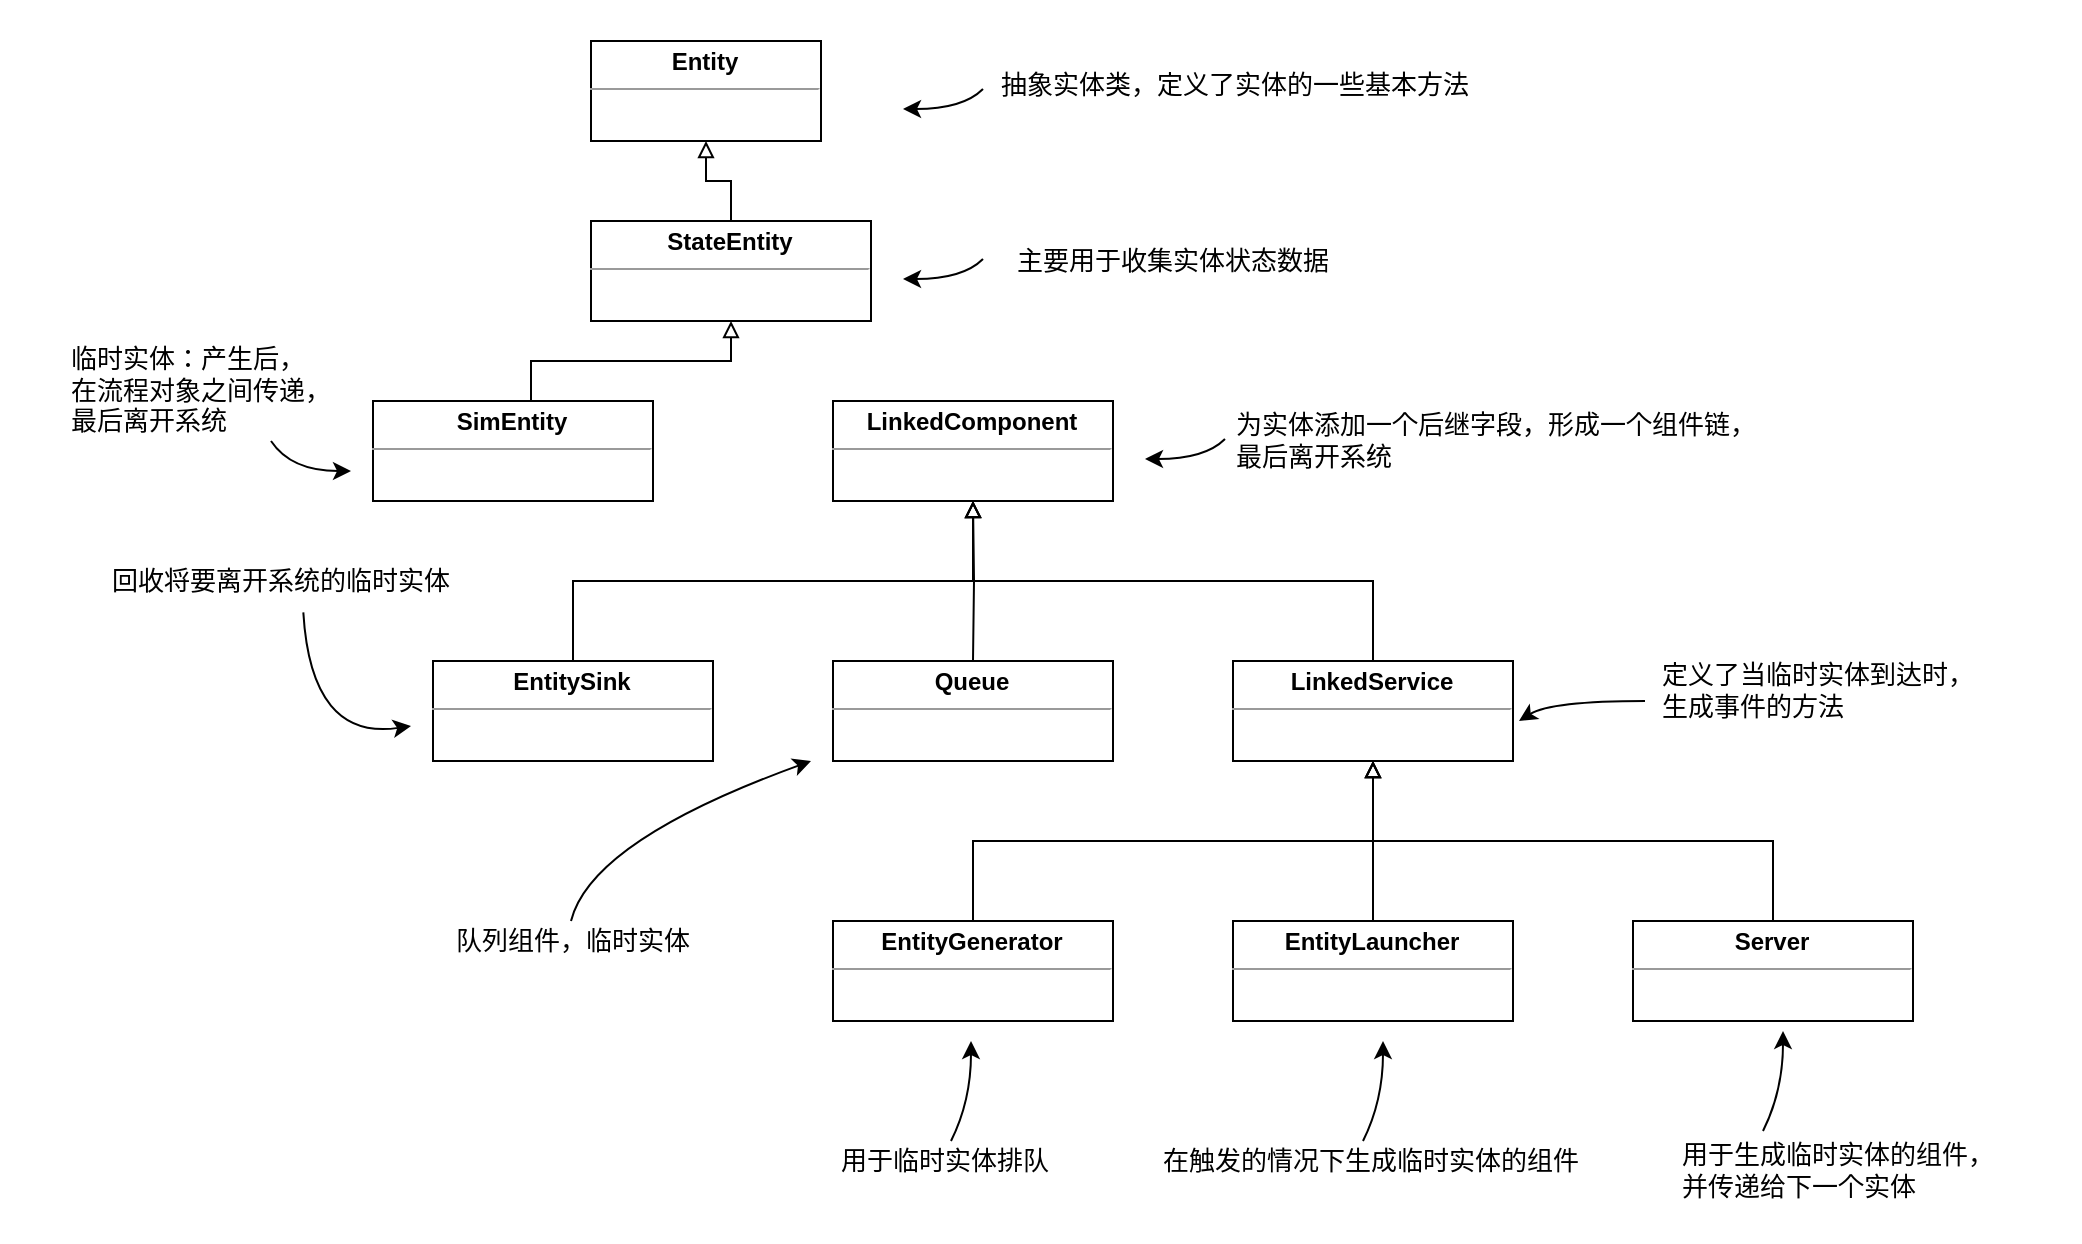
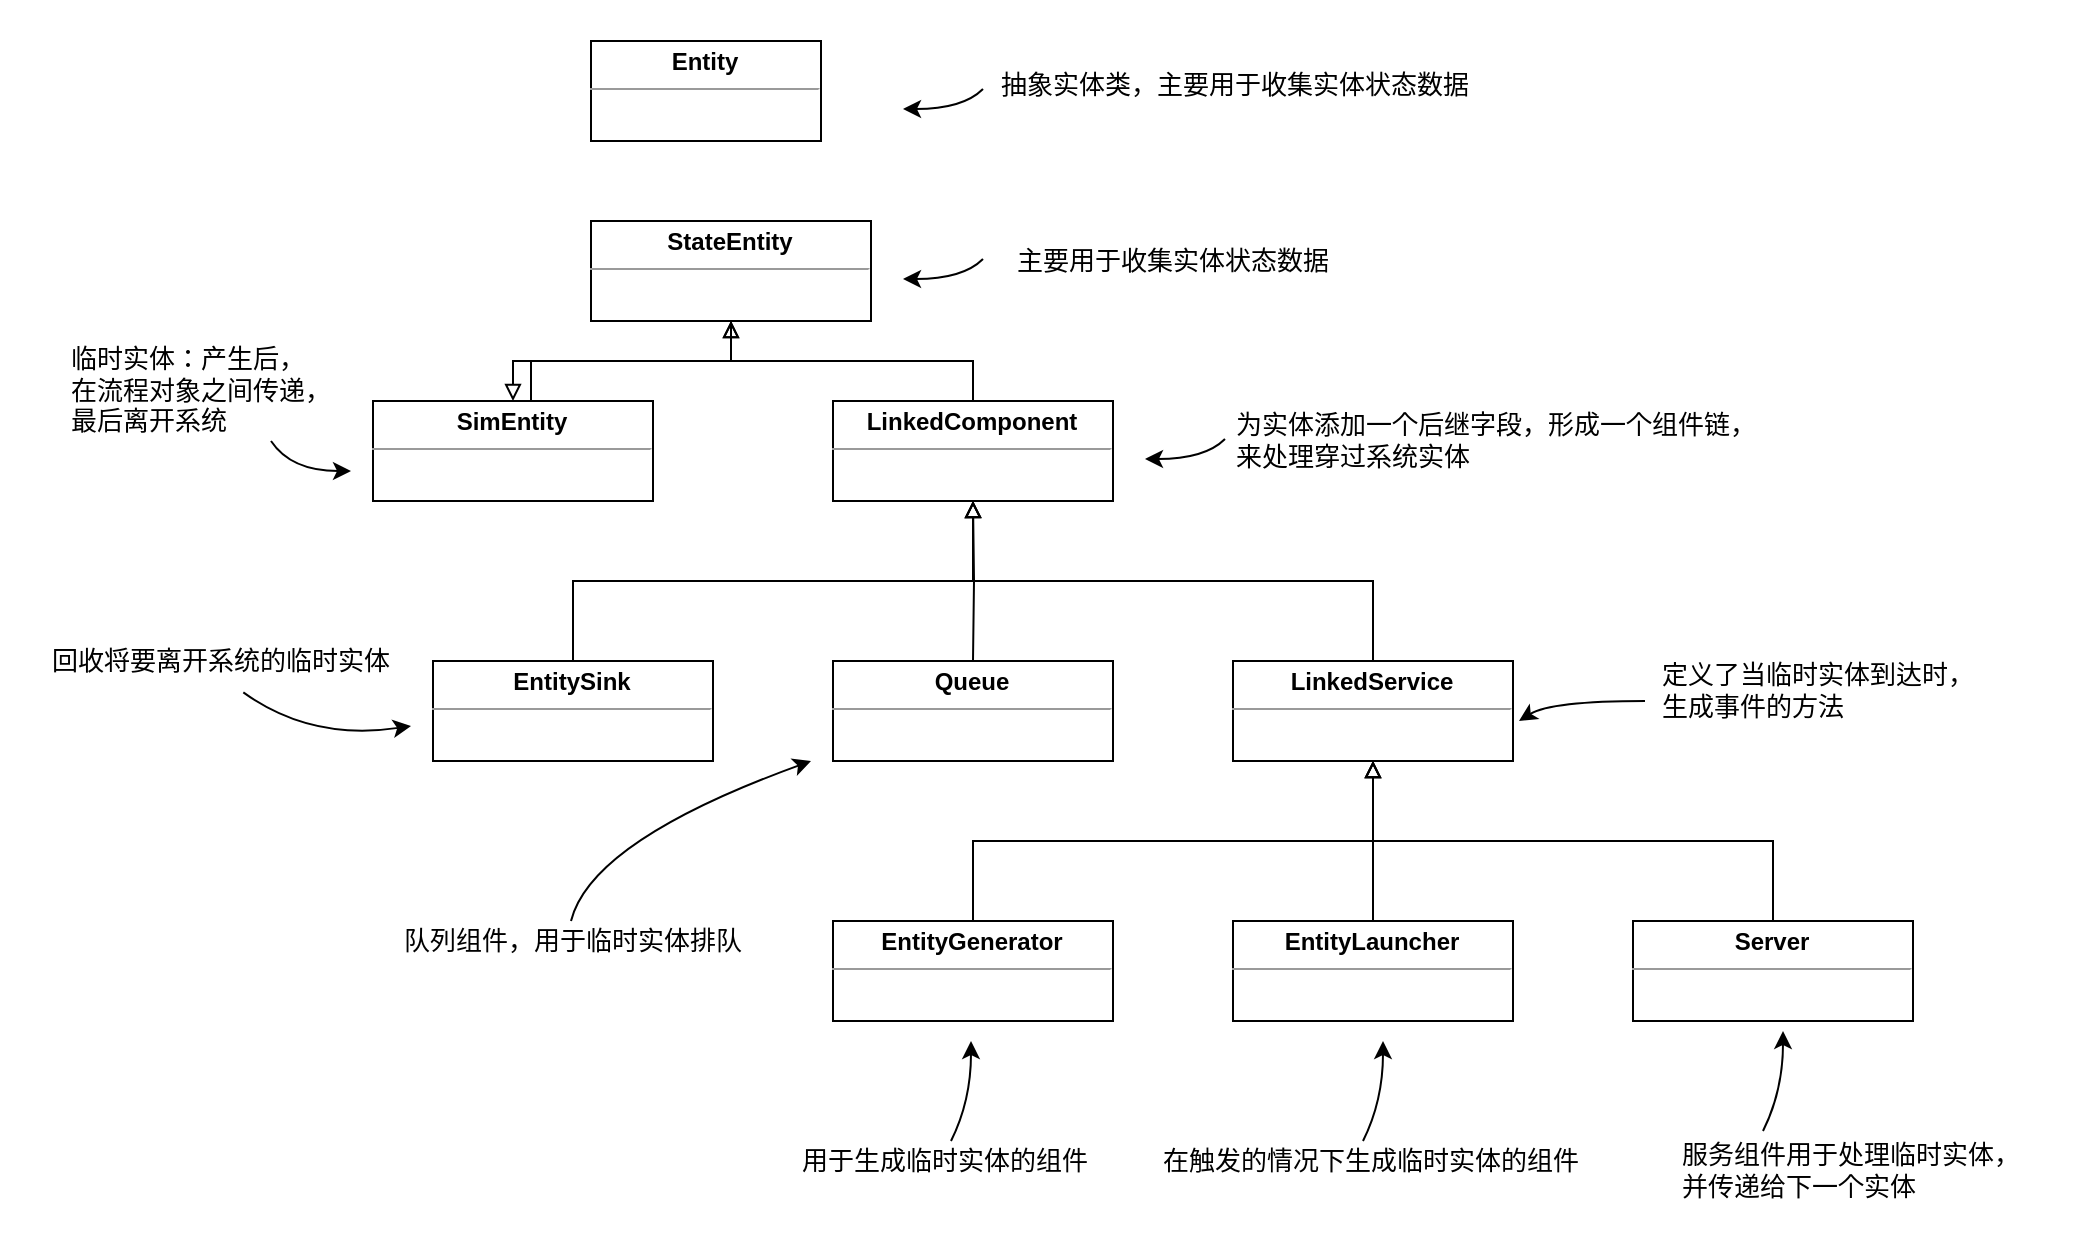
(1236, 85) -> (1236, 85)
(727, 181) -> (513, 365)
none -> (874, 361)
(1477, 441) -> (1477, 441)
(281, 581) -> (221, 661)
(574, 941) -> (574, 941)
(946, 1161) -> (946, 1161)
(1827, 1171) -> (1839, 1171)
